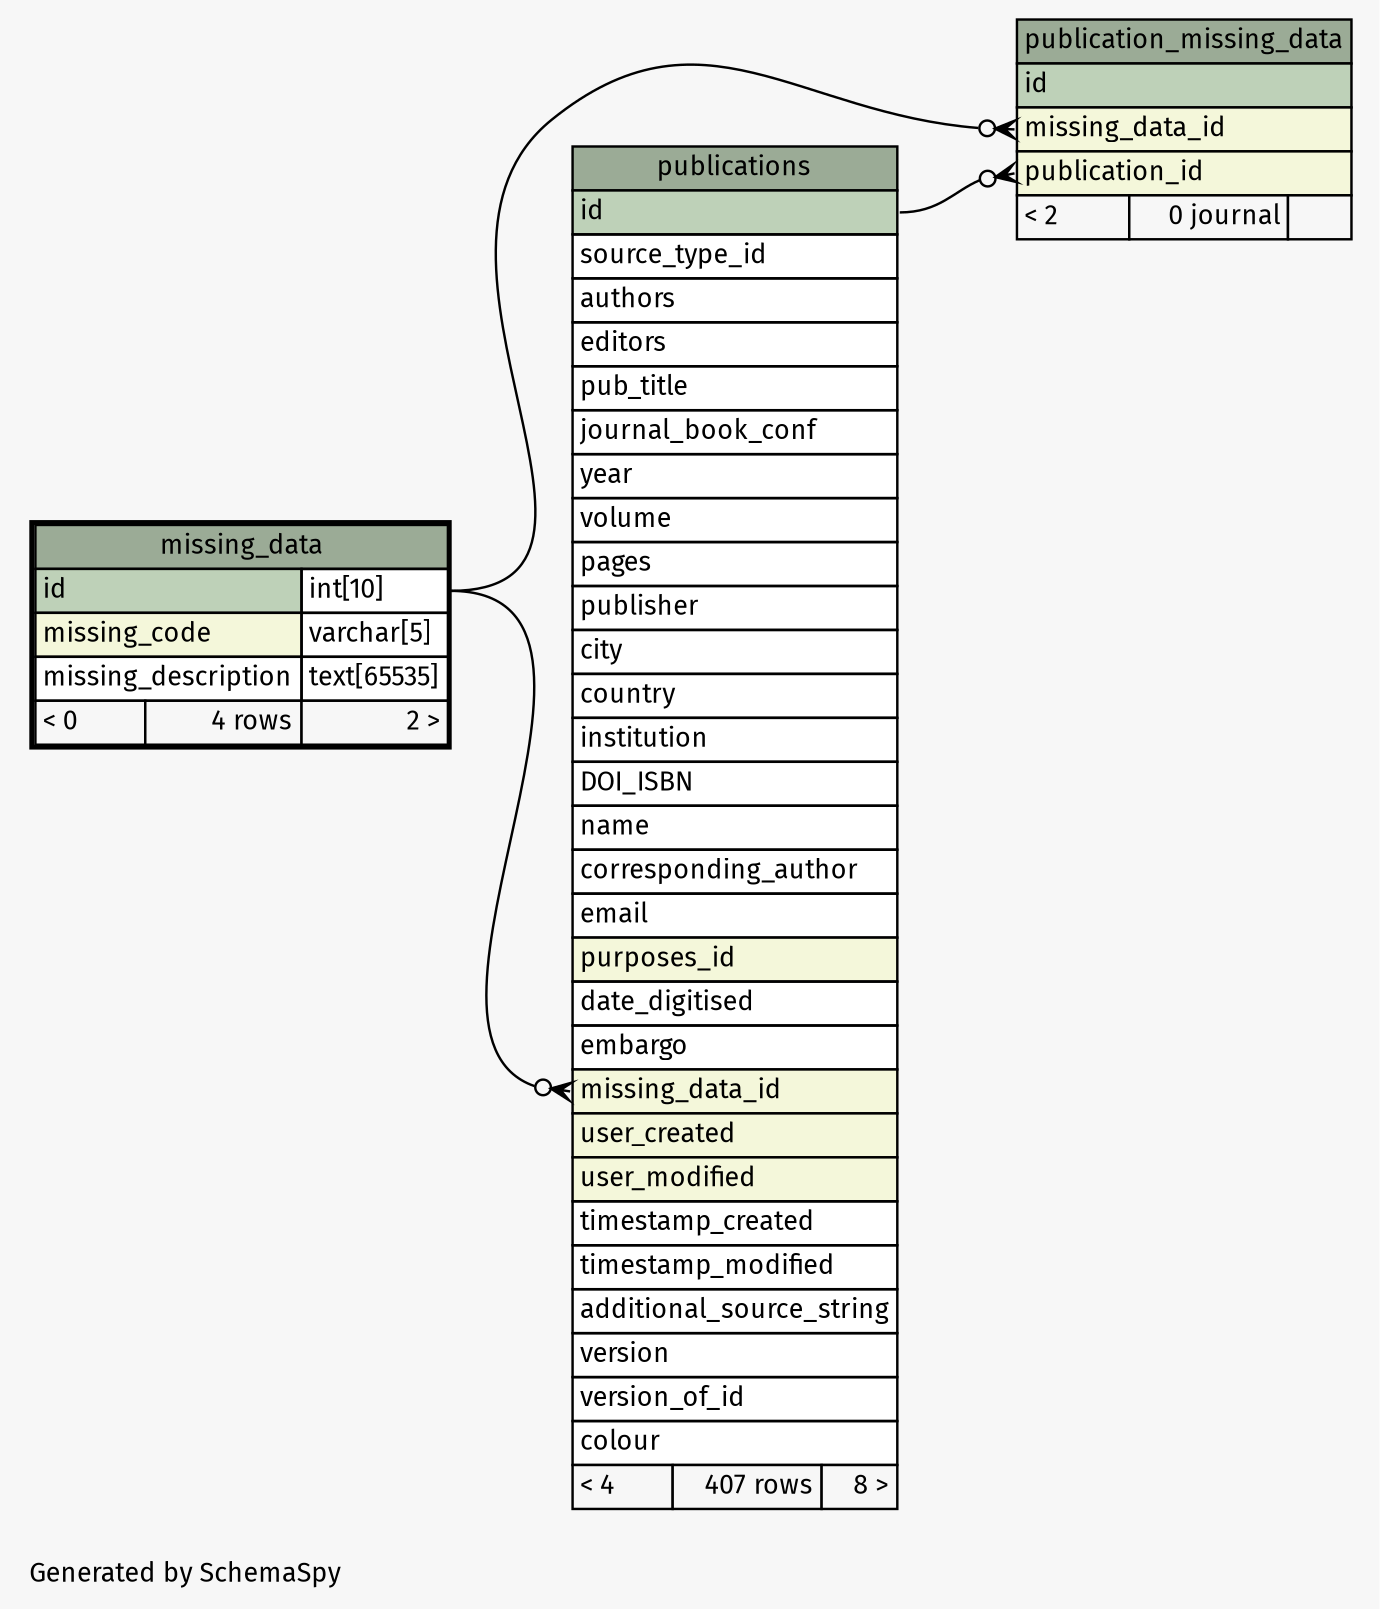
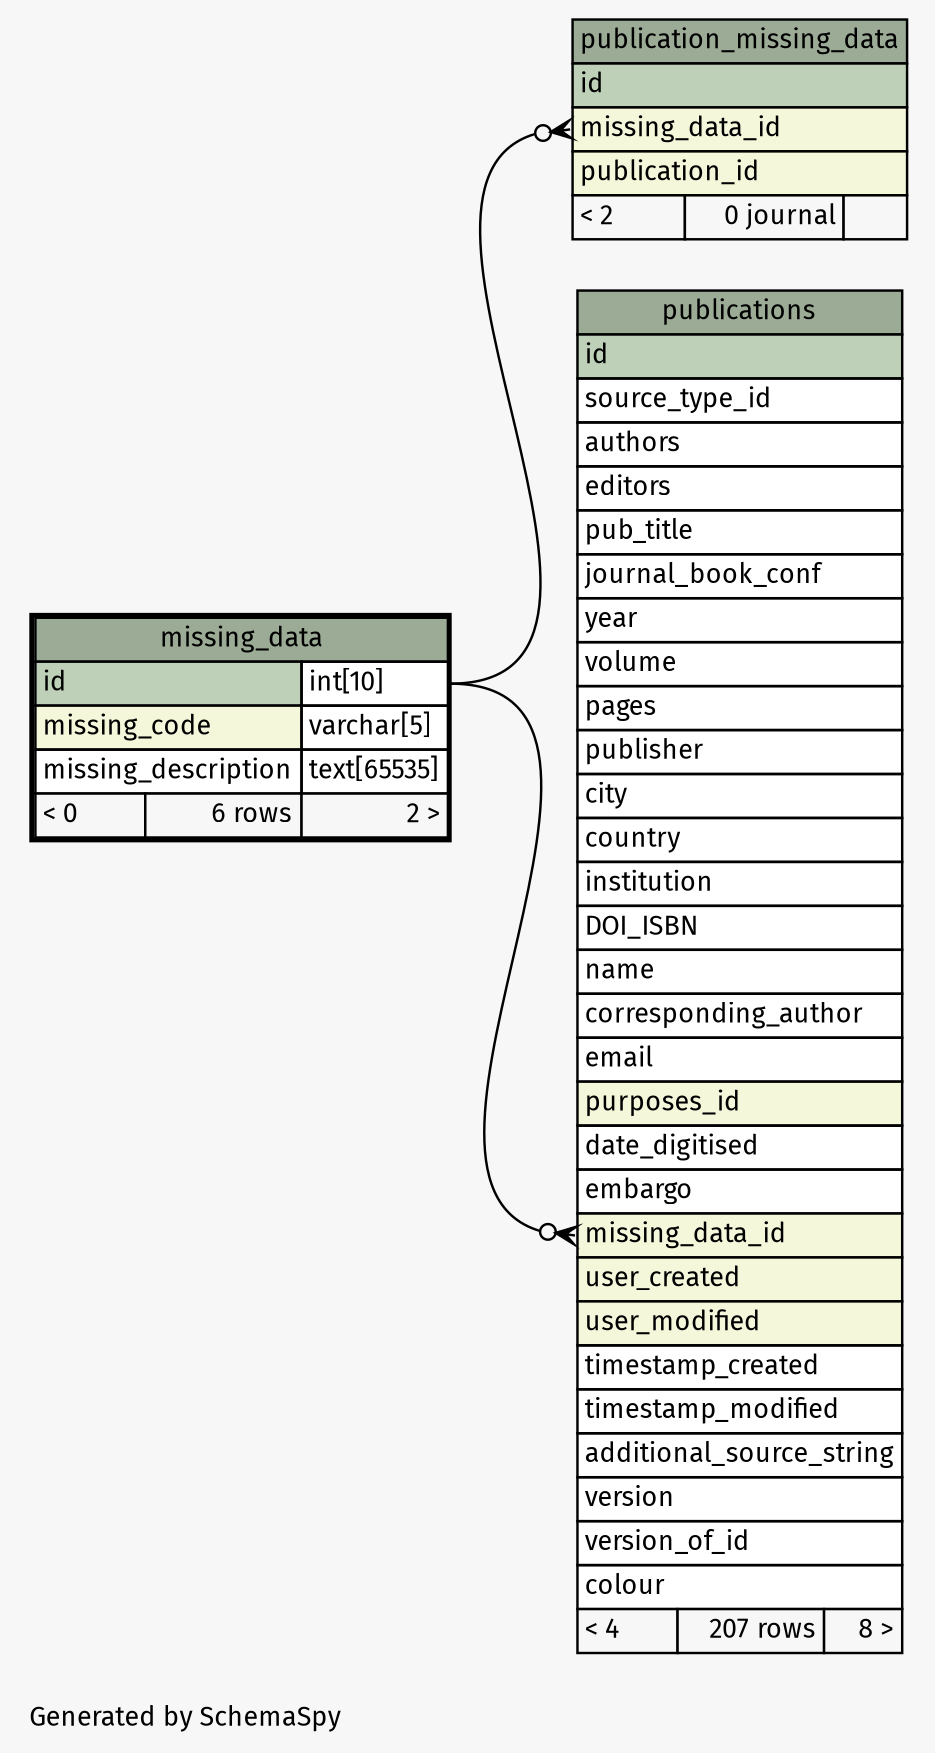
(942, 202) -> none
(253, 722) -> (253, 814)
(759, 1486) -> (763, 1630)
